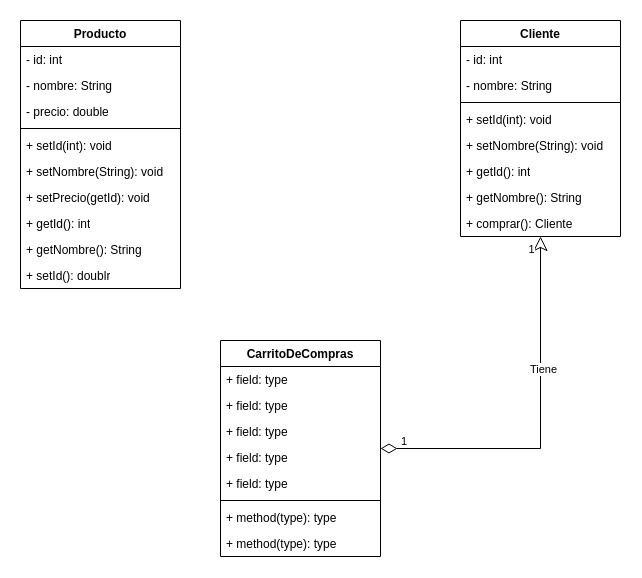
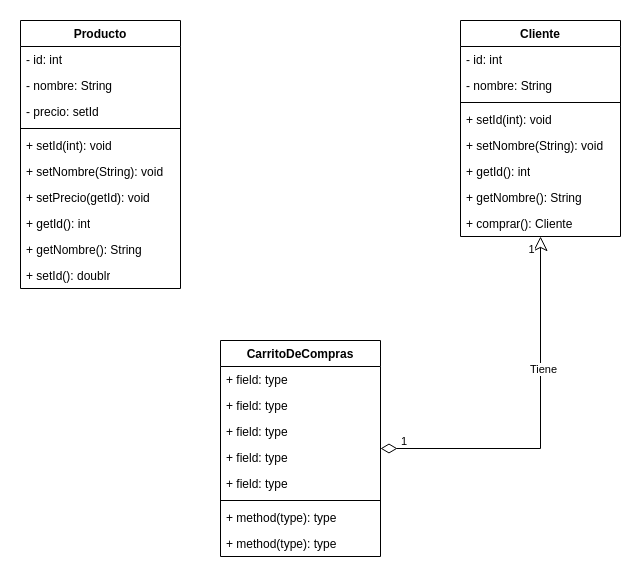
(72, 113) -> (71, 113)
